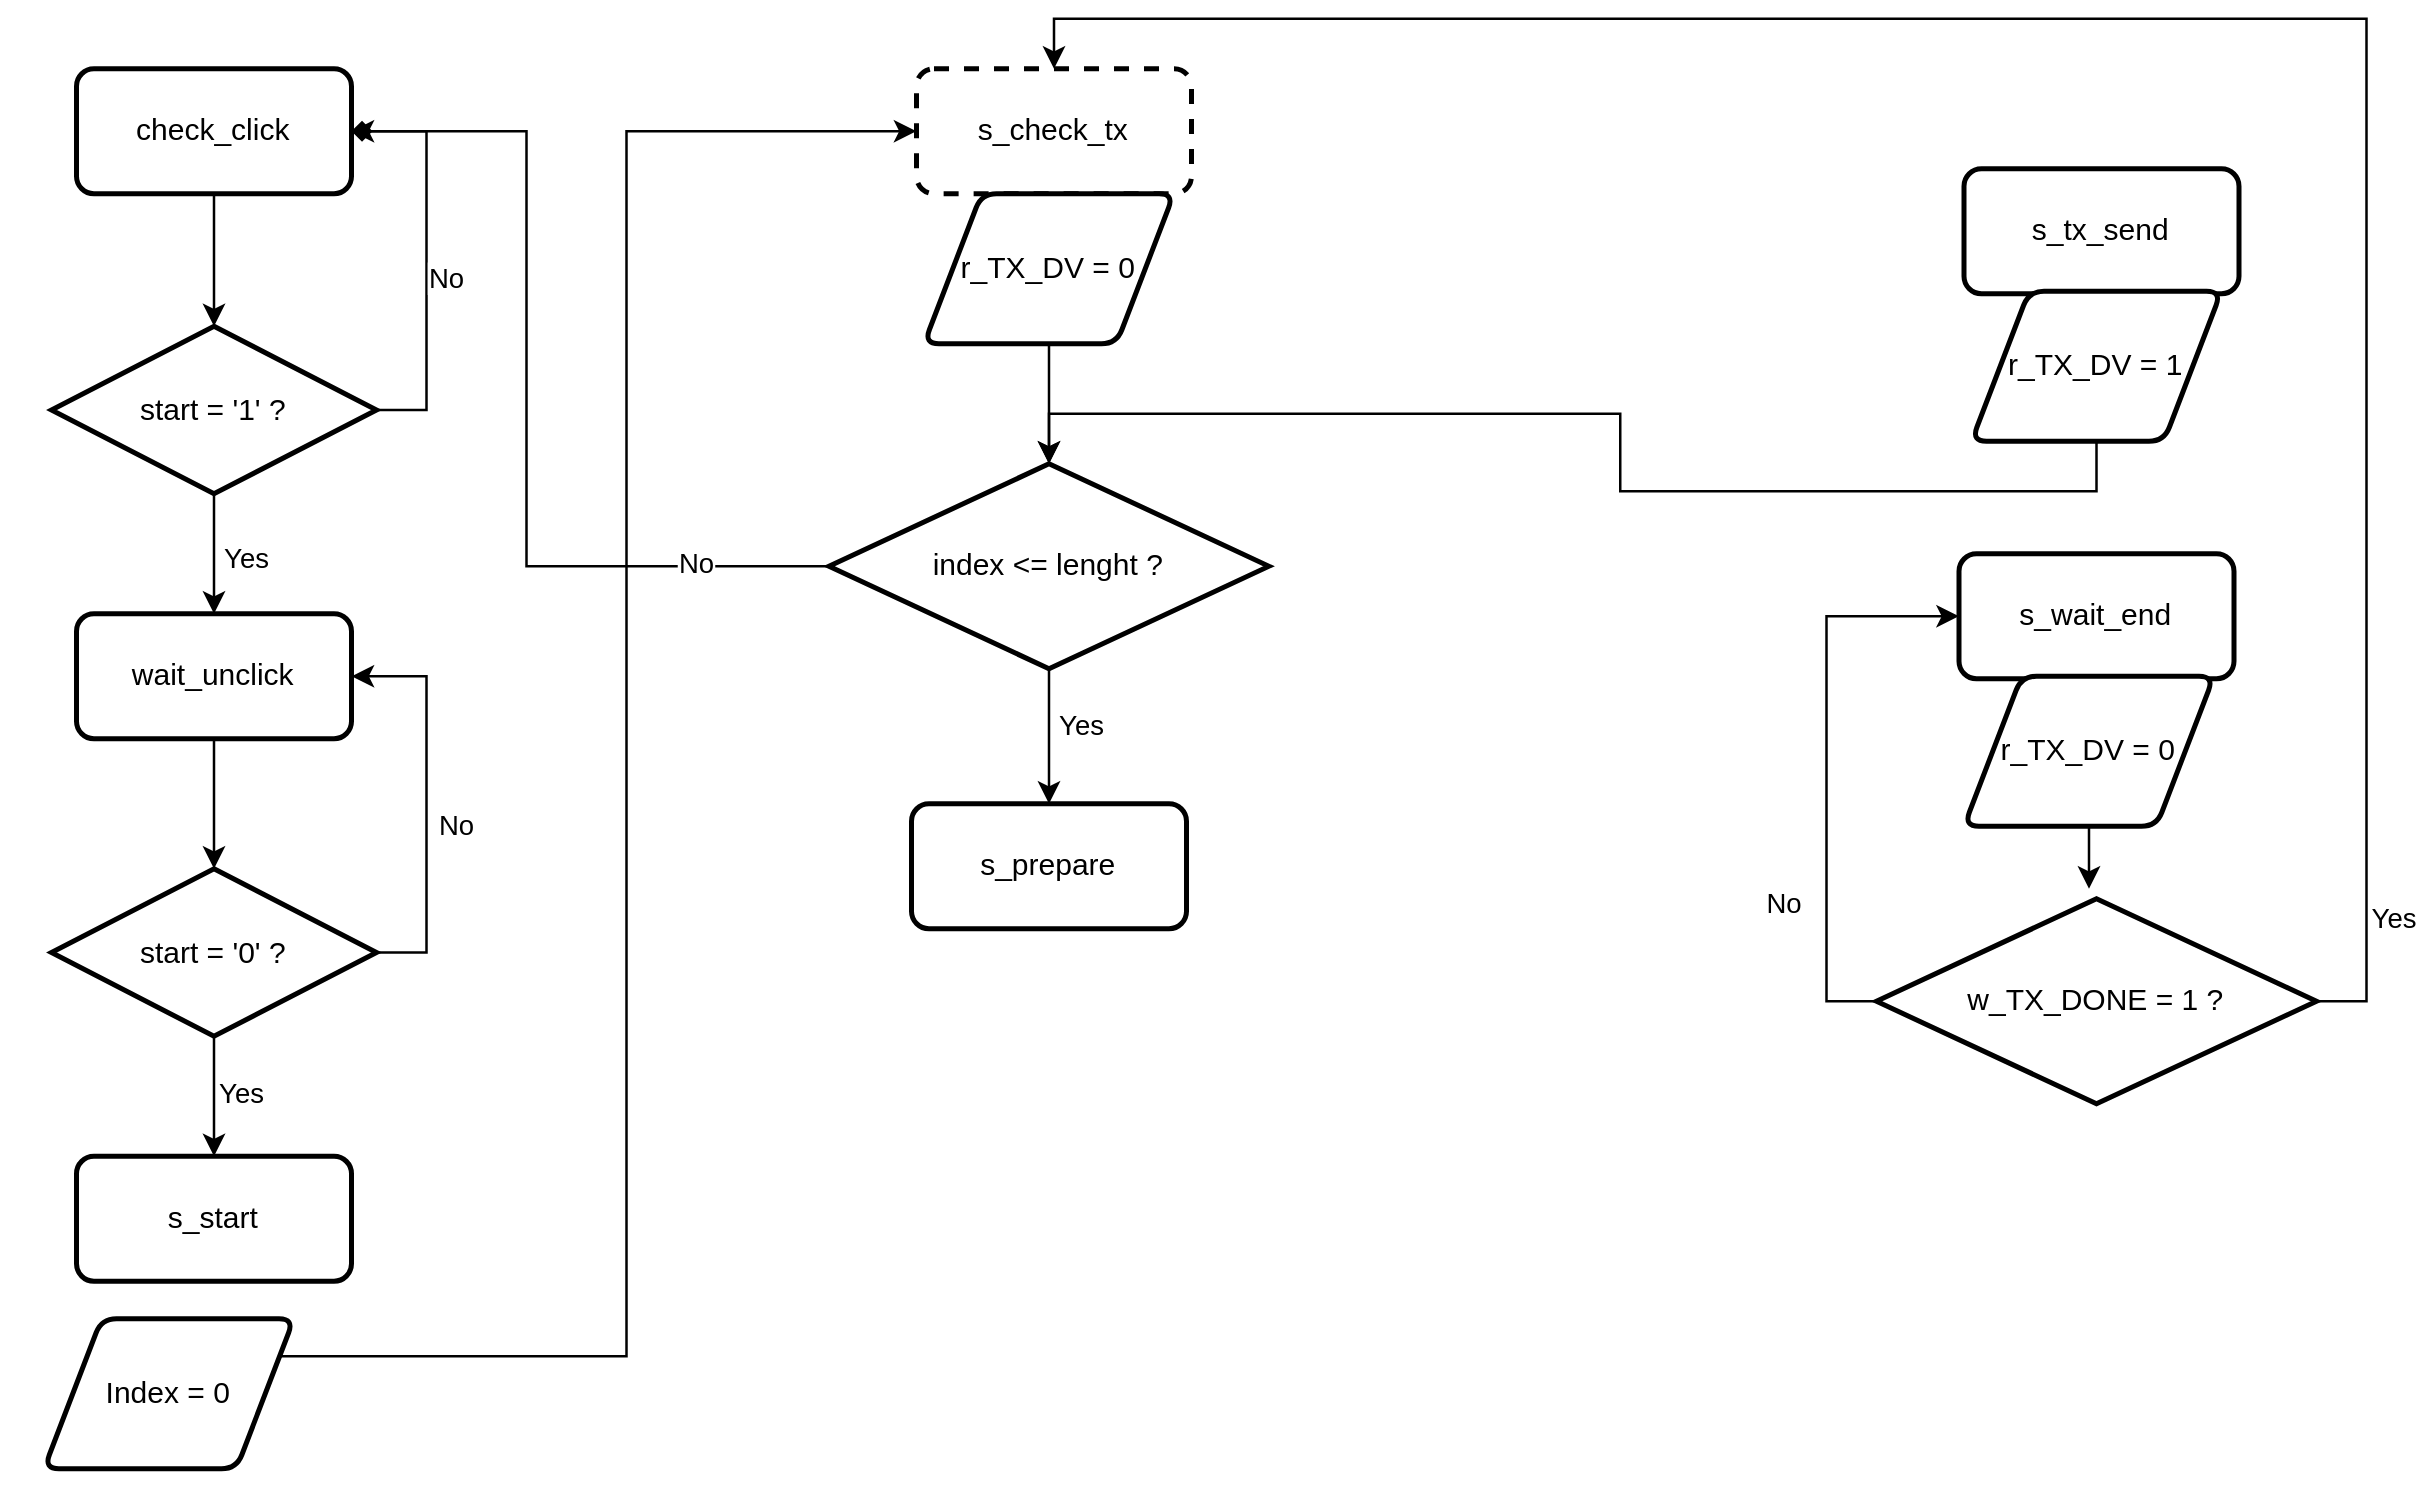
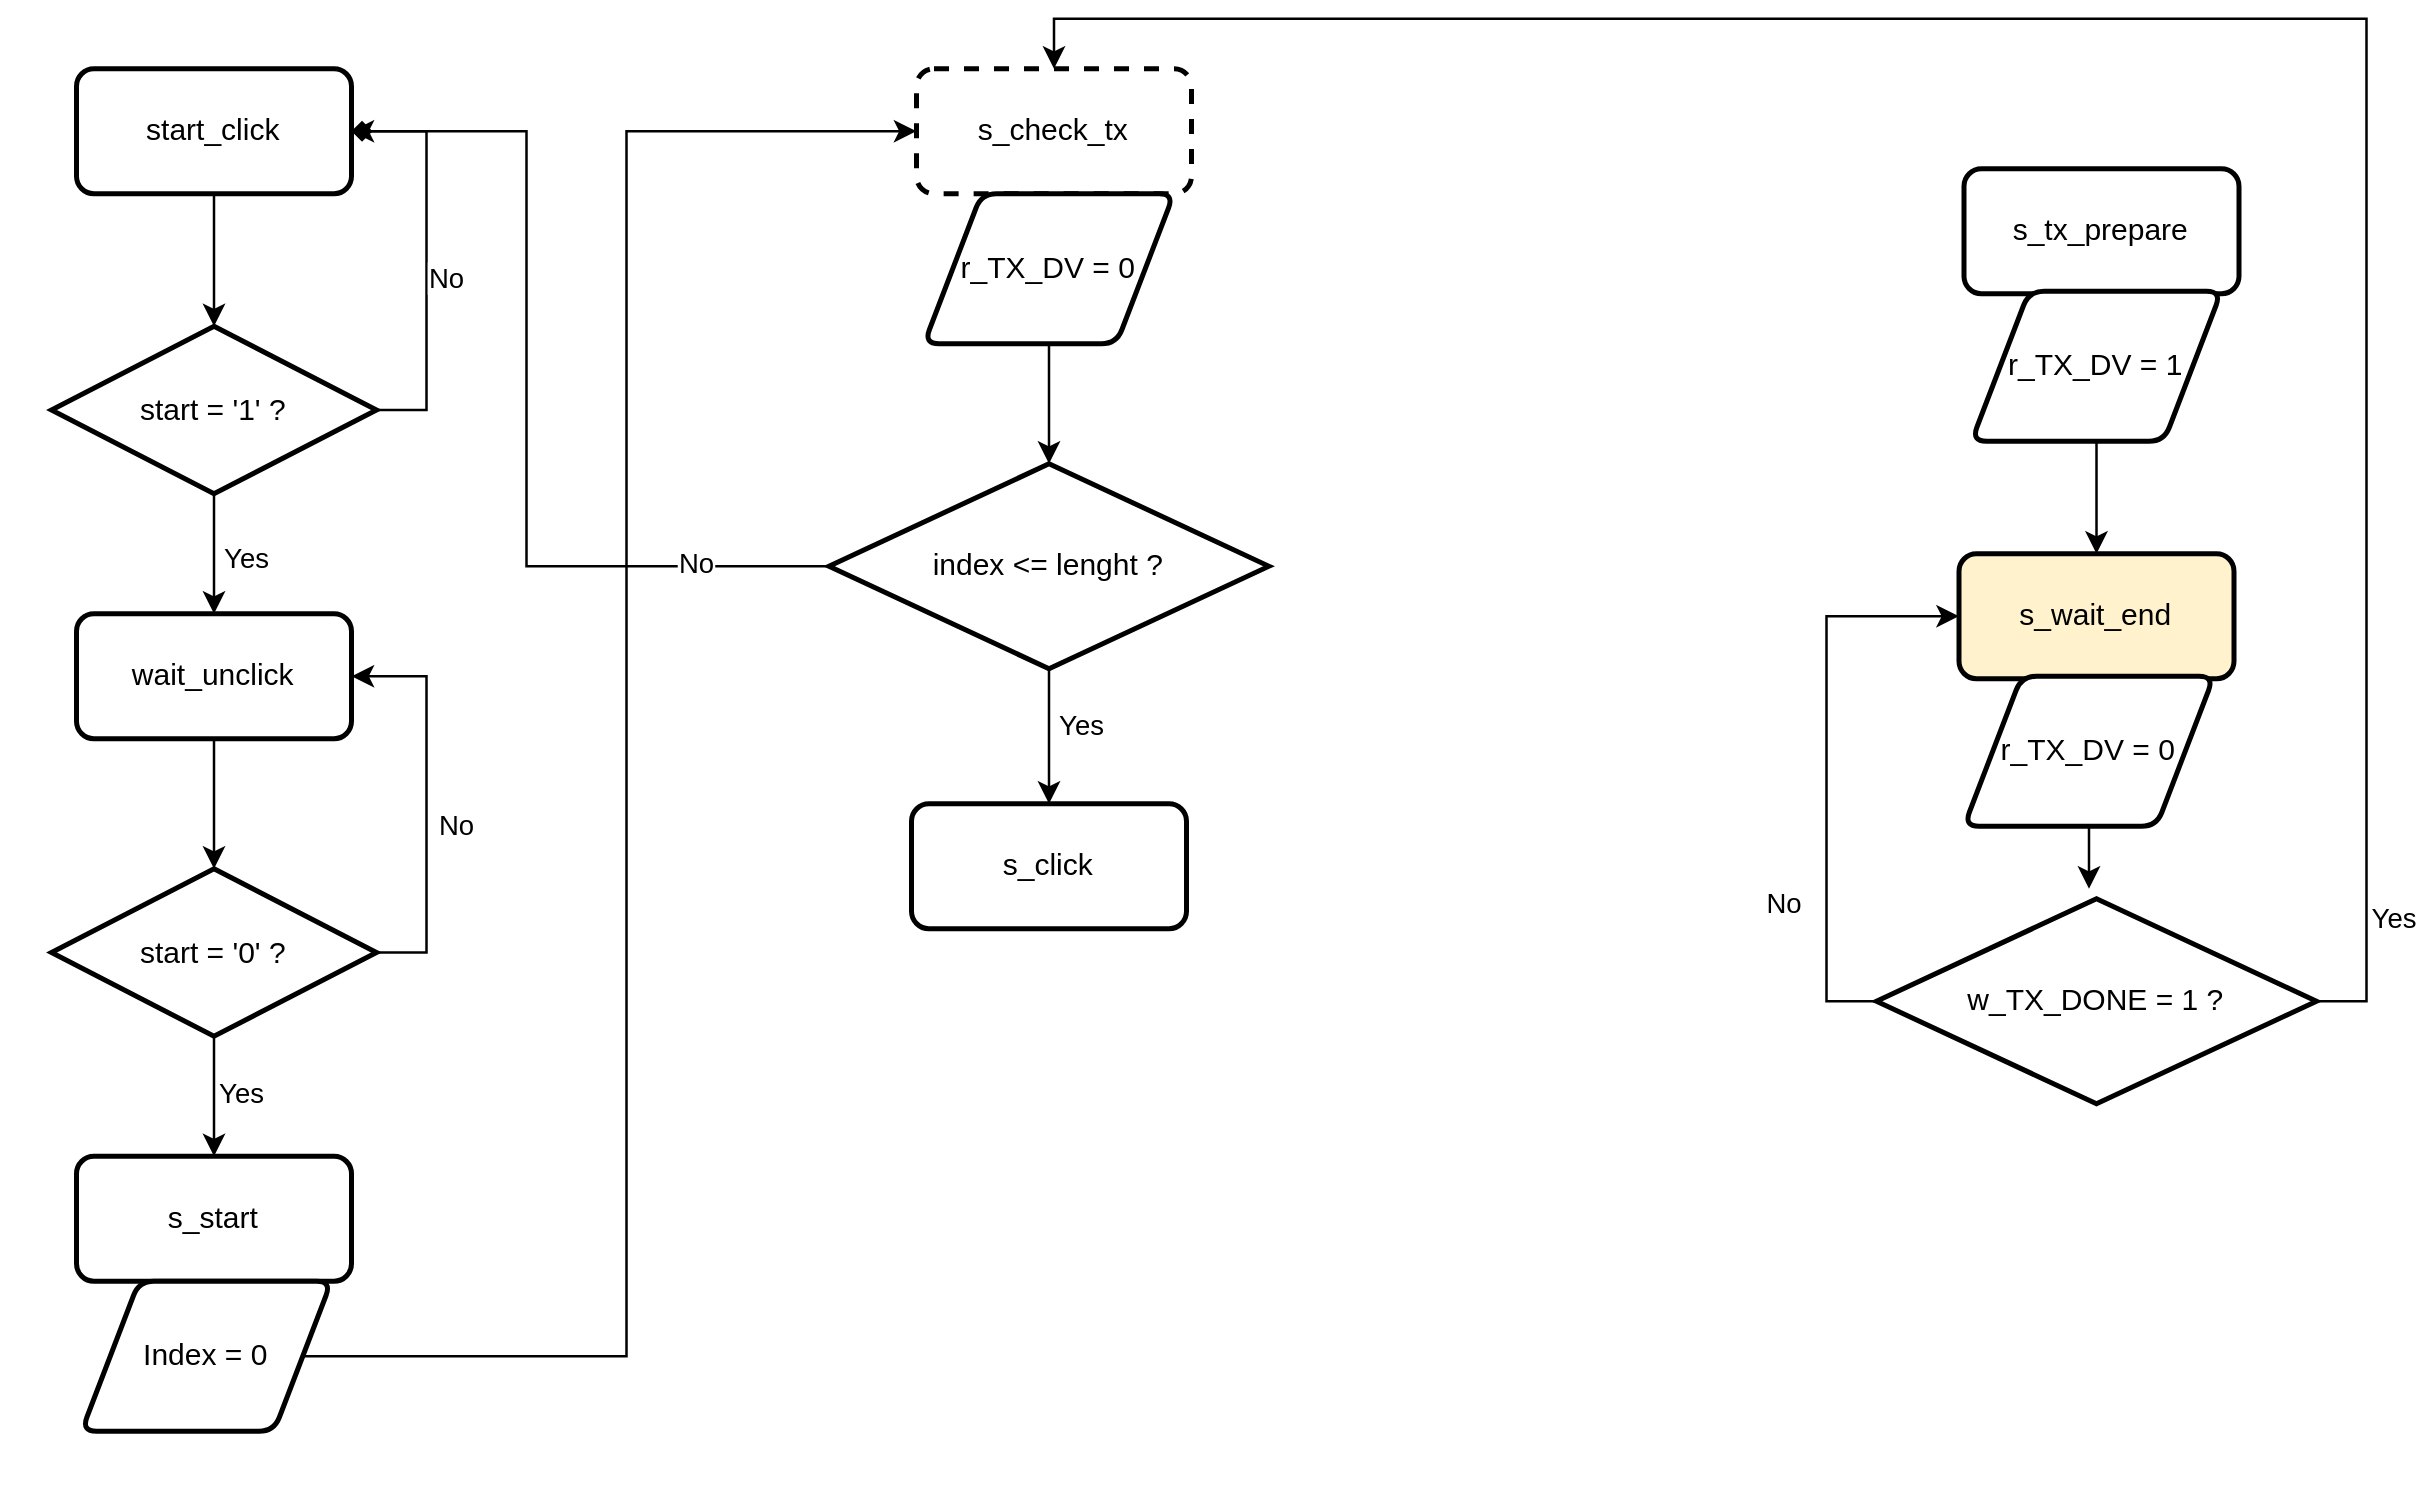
(214, 131) -> (214, 131)
(2101, 231) -> (2101, 231)
(1615, 414) -> (2096, 513)
(2096, 616) -> (2096, 616)
(1049, 866) -> (1049, 866)
(169, 1394) -> (206, 1356)
